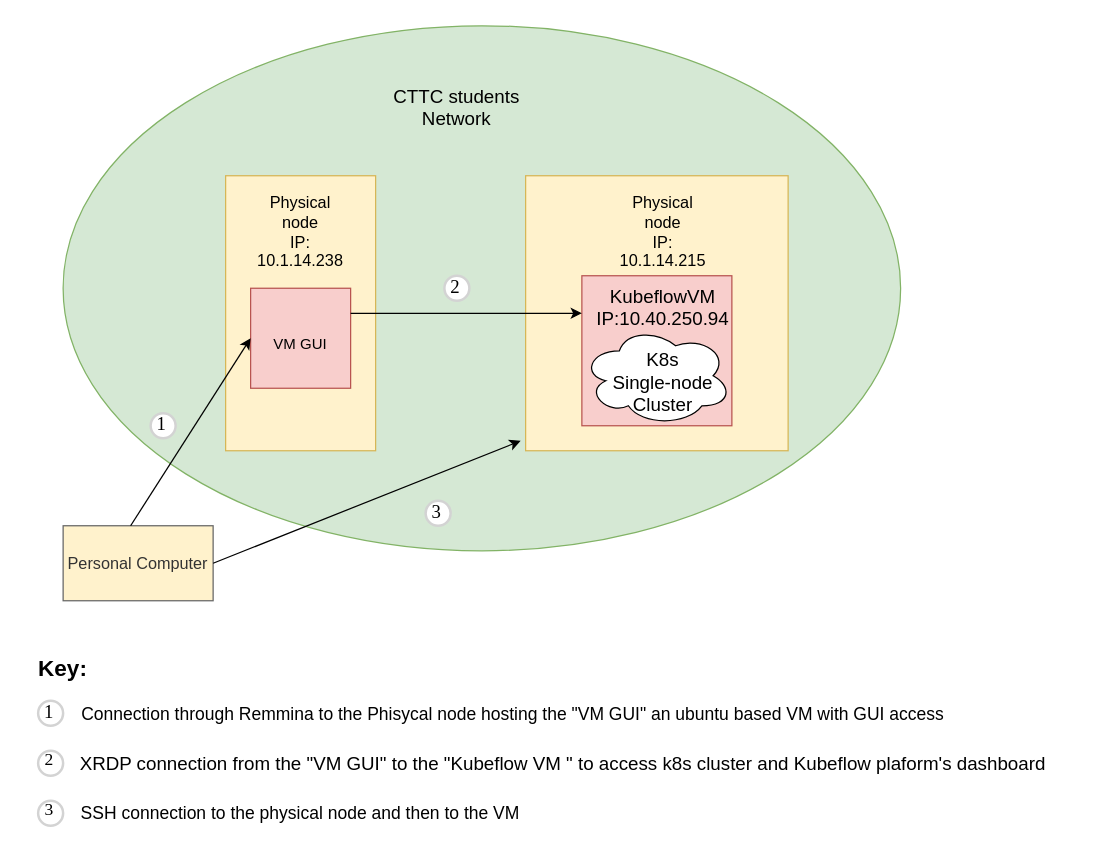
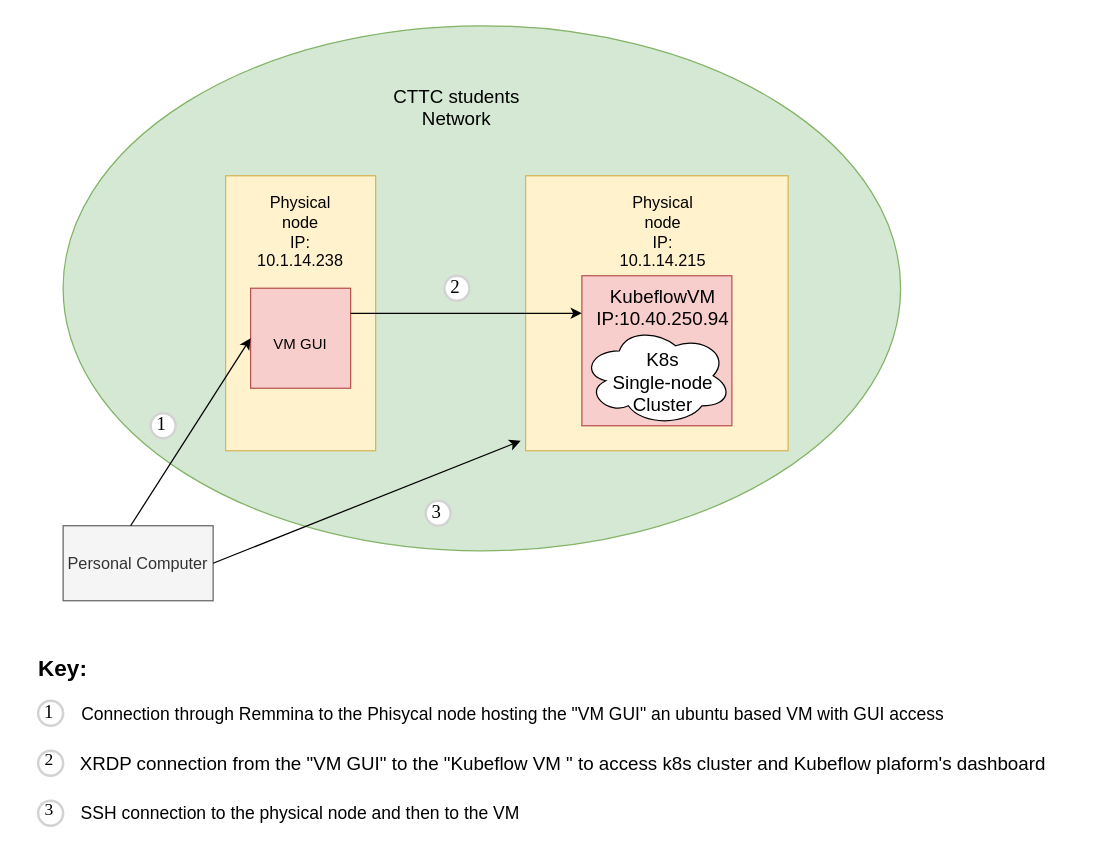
(138, 563) -> (138, 563)
